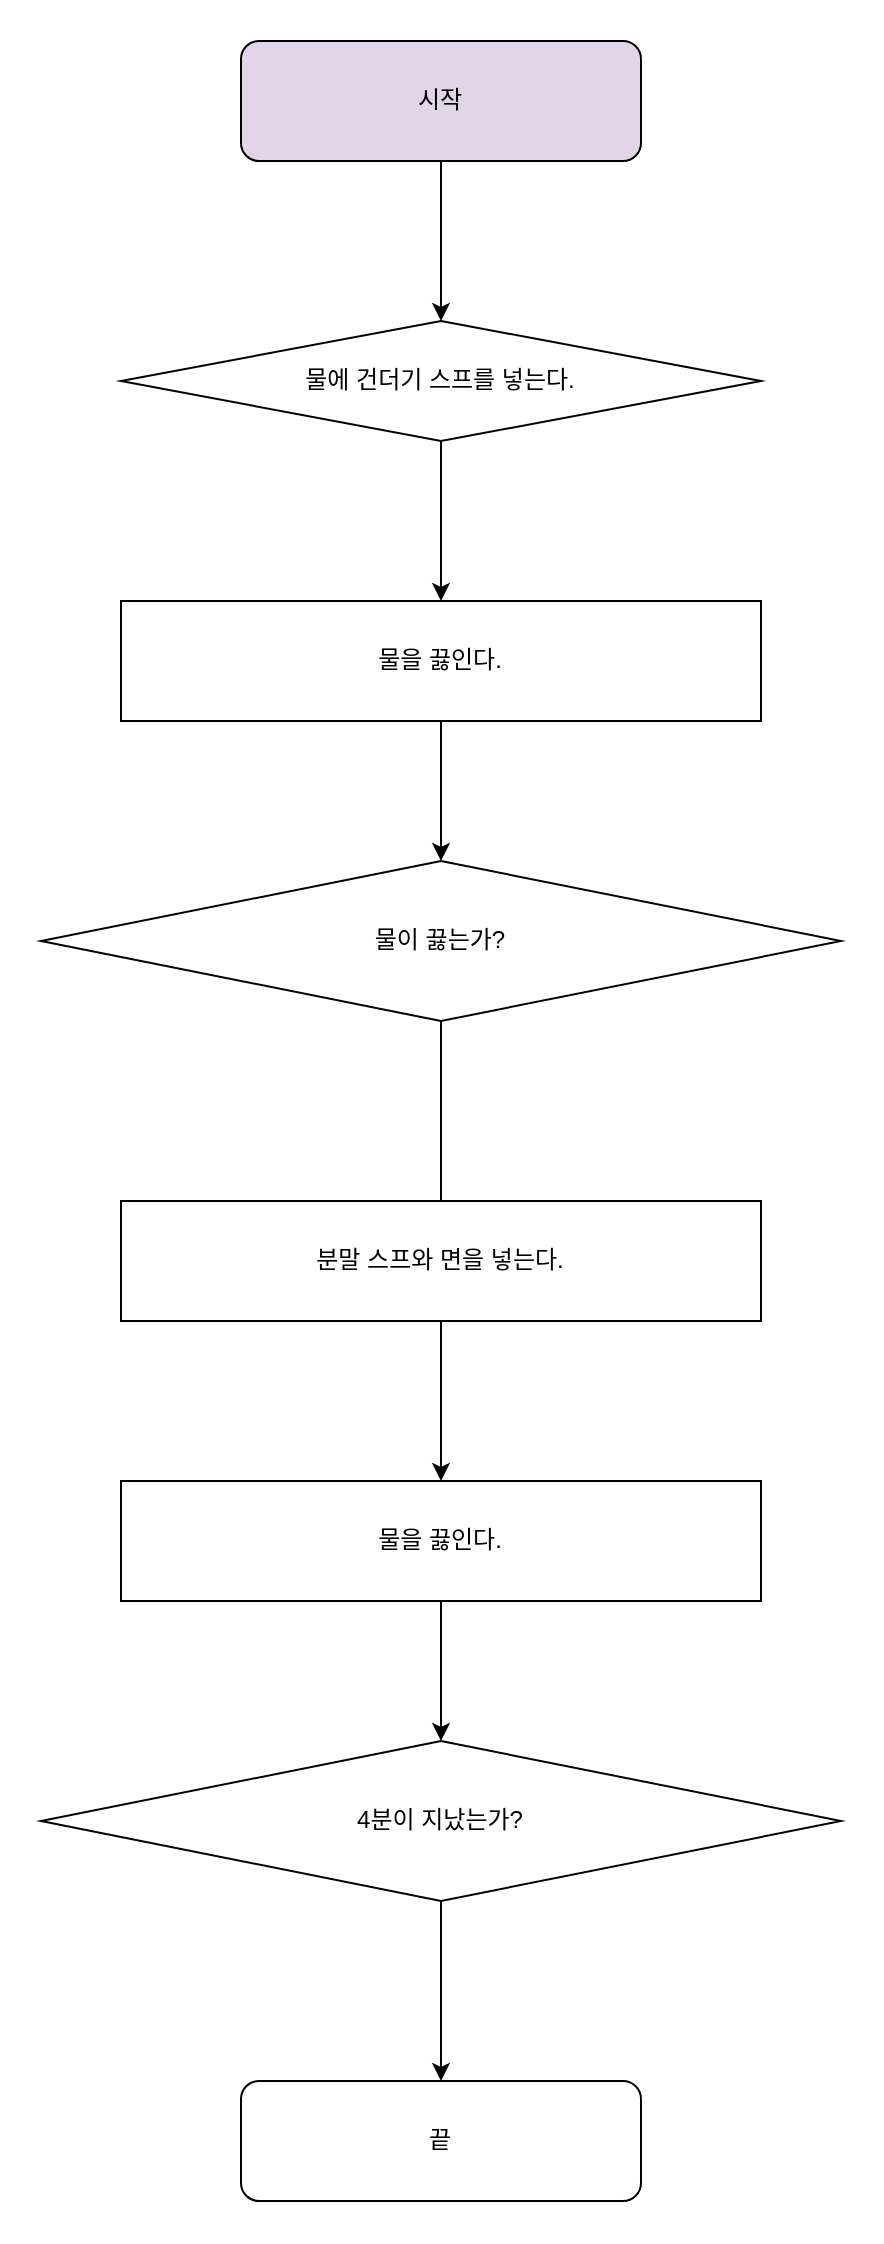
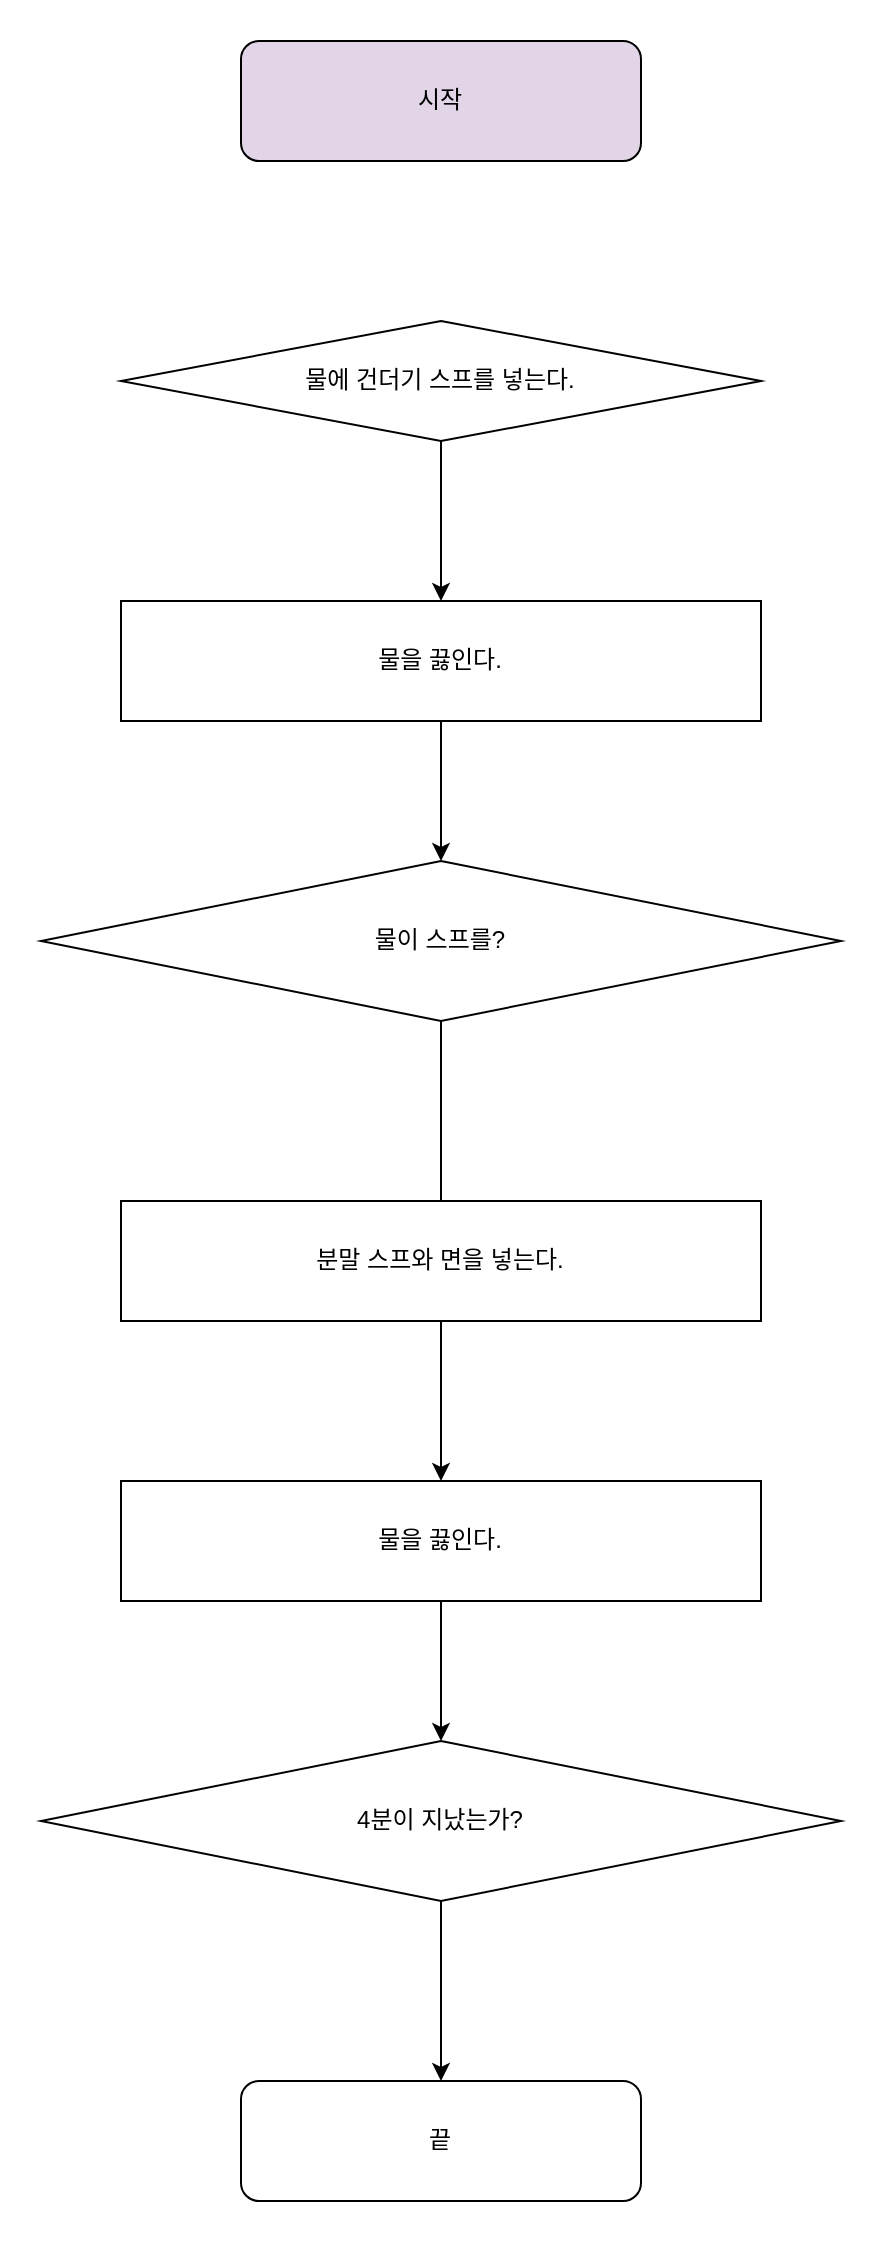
(441, 234) -> none
(441, 941) -> (441, 941)
